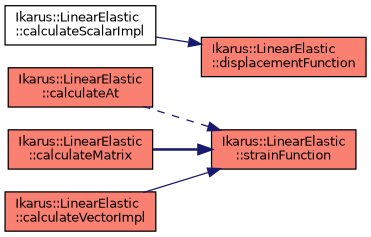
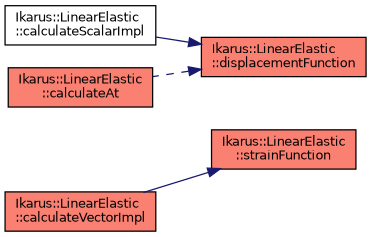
(176, 116) -> (171, 74)
(80, 149) -> none
